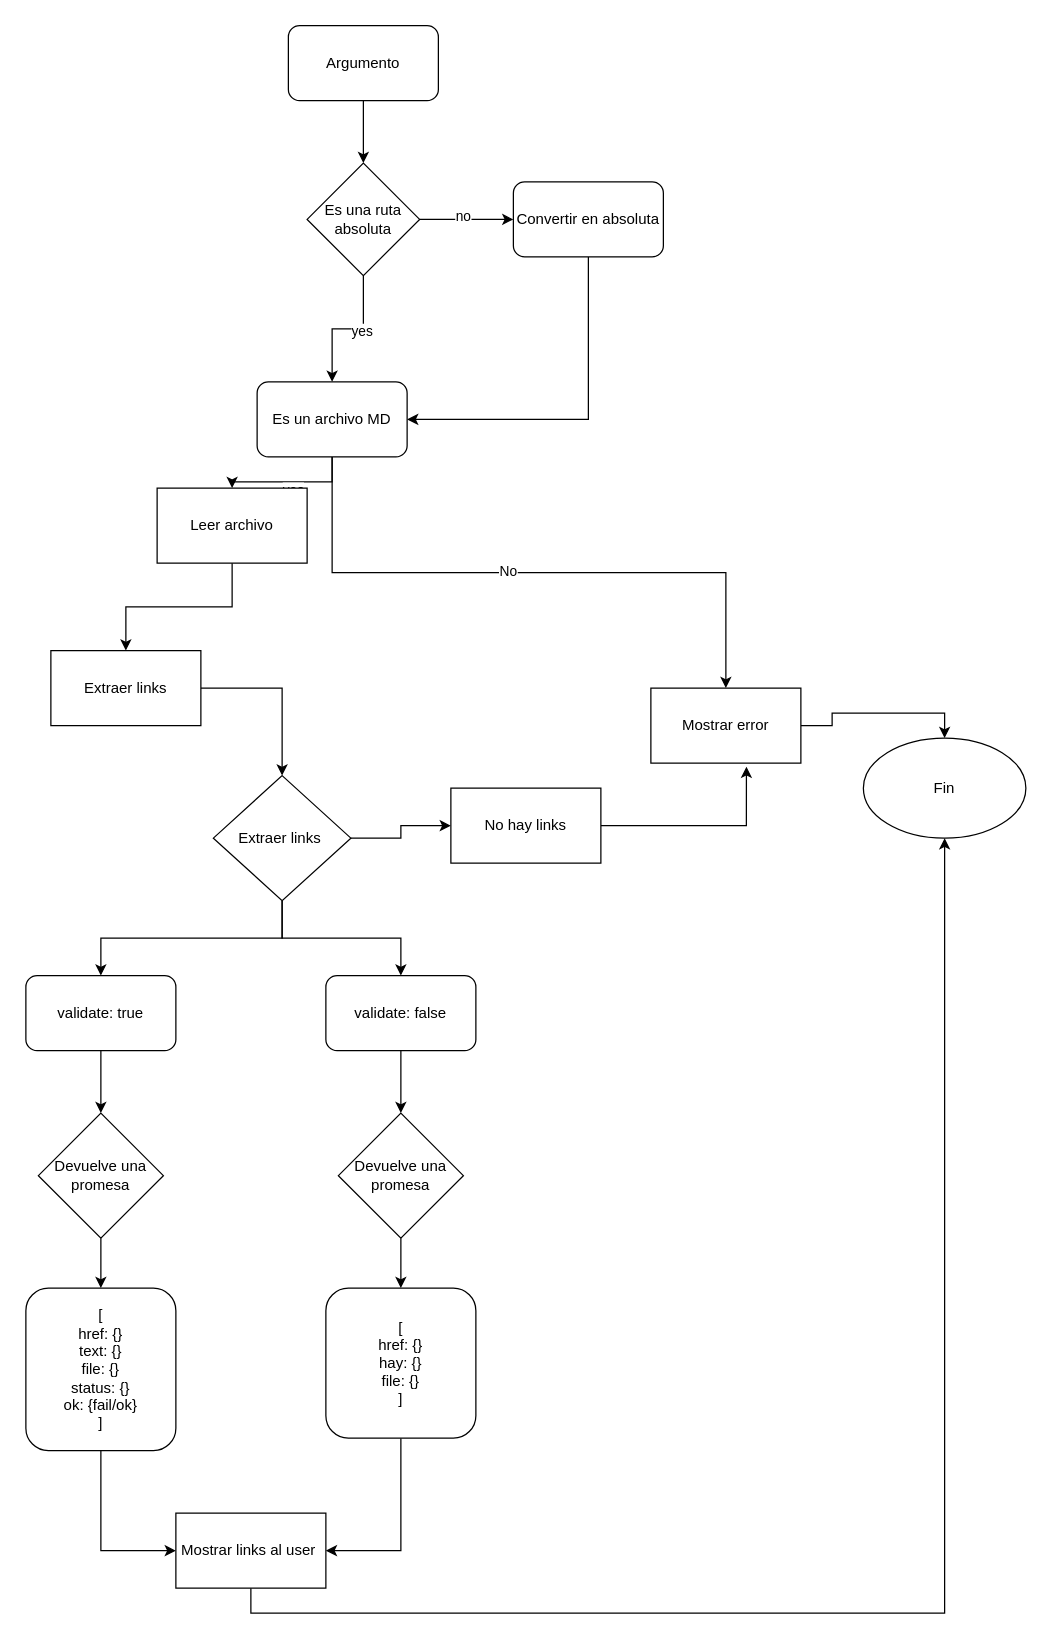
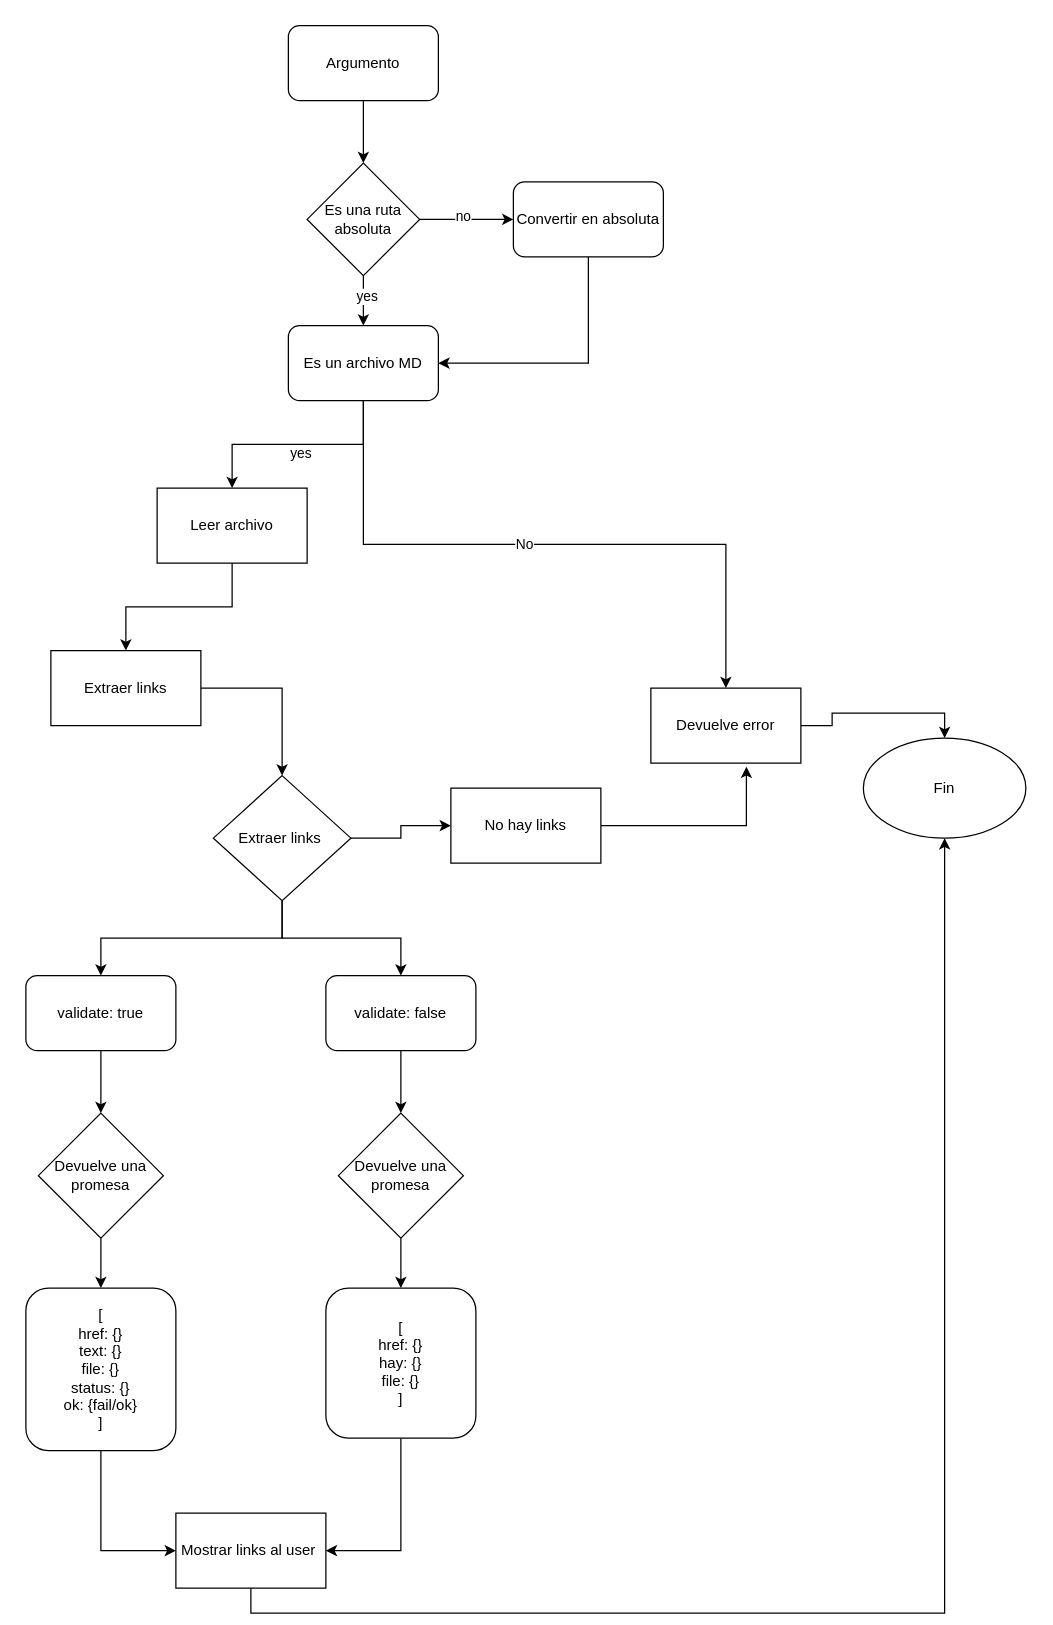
(332, 419) -> (363, 363)
(726, 726) -> (726, 726)
